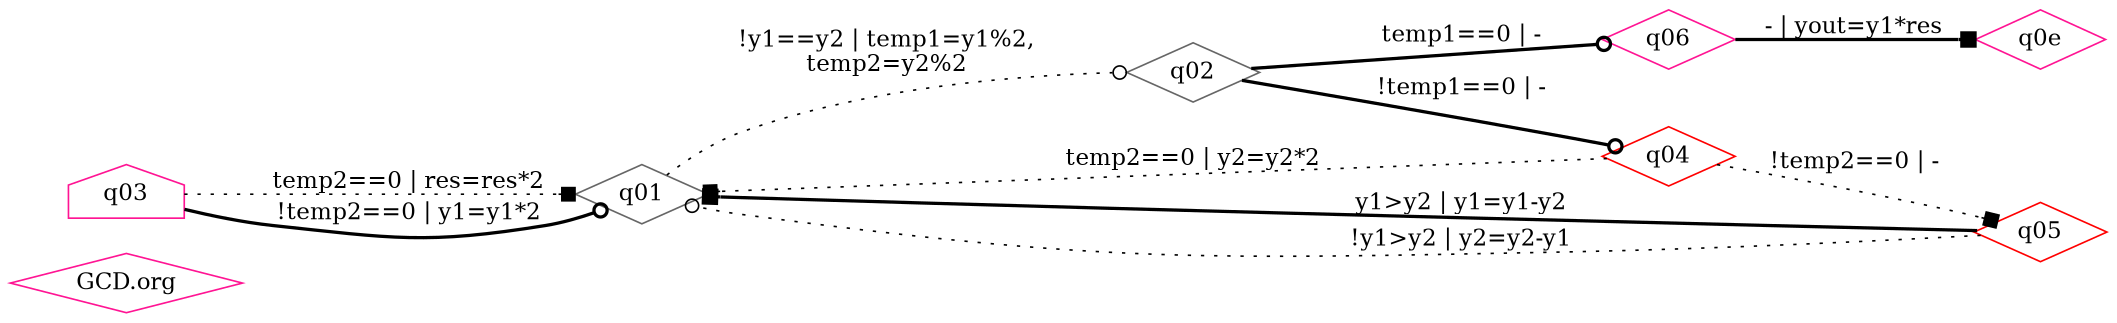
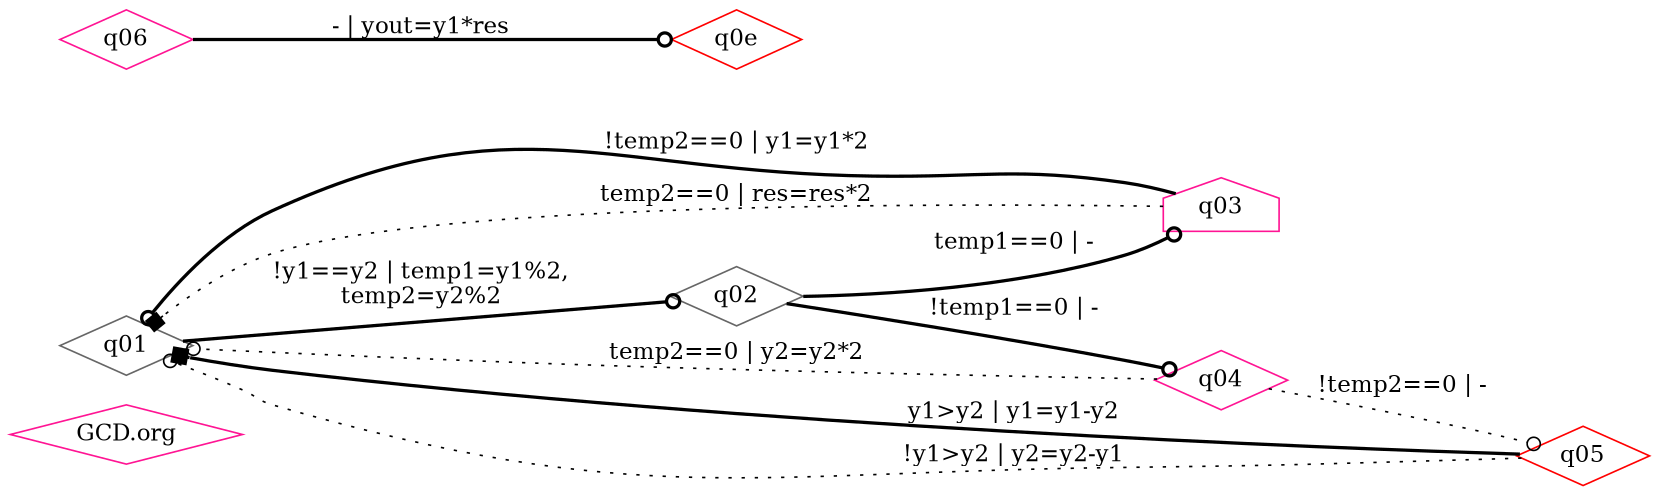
(1847, 40) -> (425, 40)
(2041, 40) -> (737, 40)
(1424, 56) -> (988, 283)
(882, 96) -> (425, 322)
(1669, 156) -> (1221, 380)
(1164, 175) -> (679, 368)
(1849, 190) -> (1398, 414)
